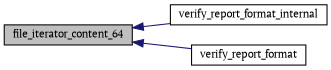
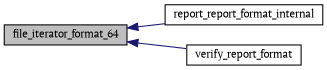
(249, 15) -> (244, 15)
(68, 35) -> (66, 35)
